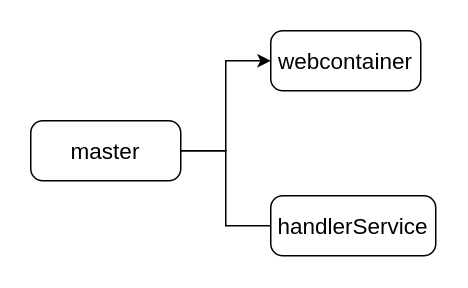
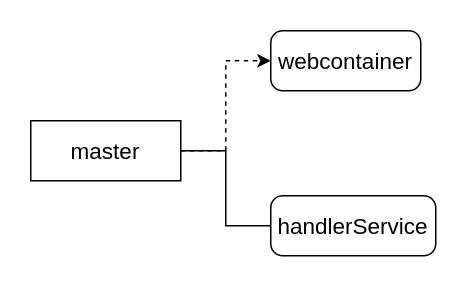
(226, 87) -> (226, 87)
(106, 151) -> (106, 151)
